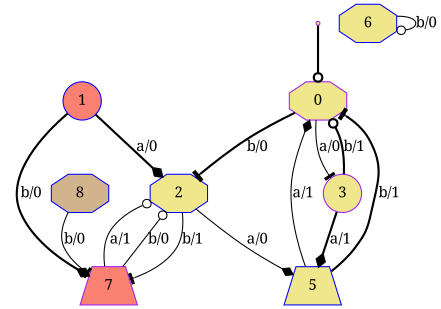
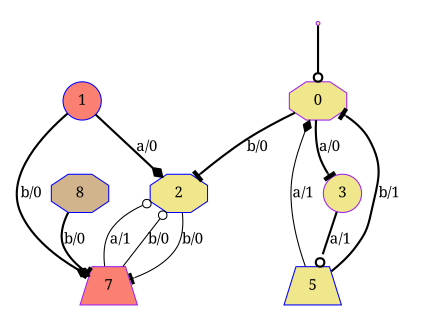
(368, 23) -> none
(317, 148) -> (317, 148)
(343, 150) -> none
(330, 233) -> (330, 233)
(193, 240) -> (193, 240)
(237, 241) -> none
(63, 245) -> (63, 245)
